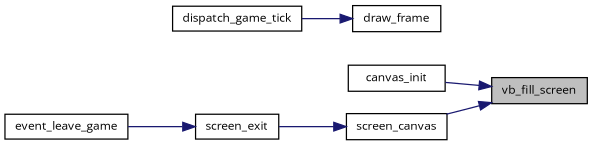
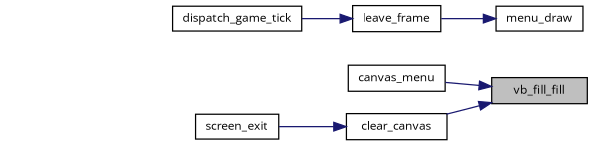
(397, 19) -> (397, 19)
none -> (540, 19)
(397, 78) -> (397, 78)
(540, 91) -> (540, 91)
(66, 127) -> none
(397, 127) -> (397, 127)
